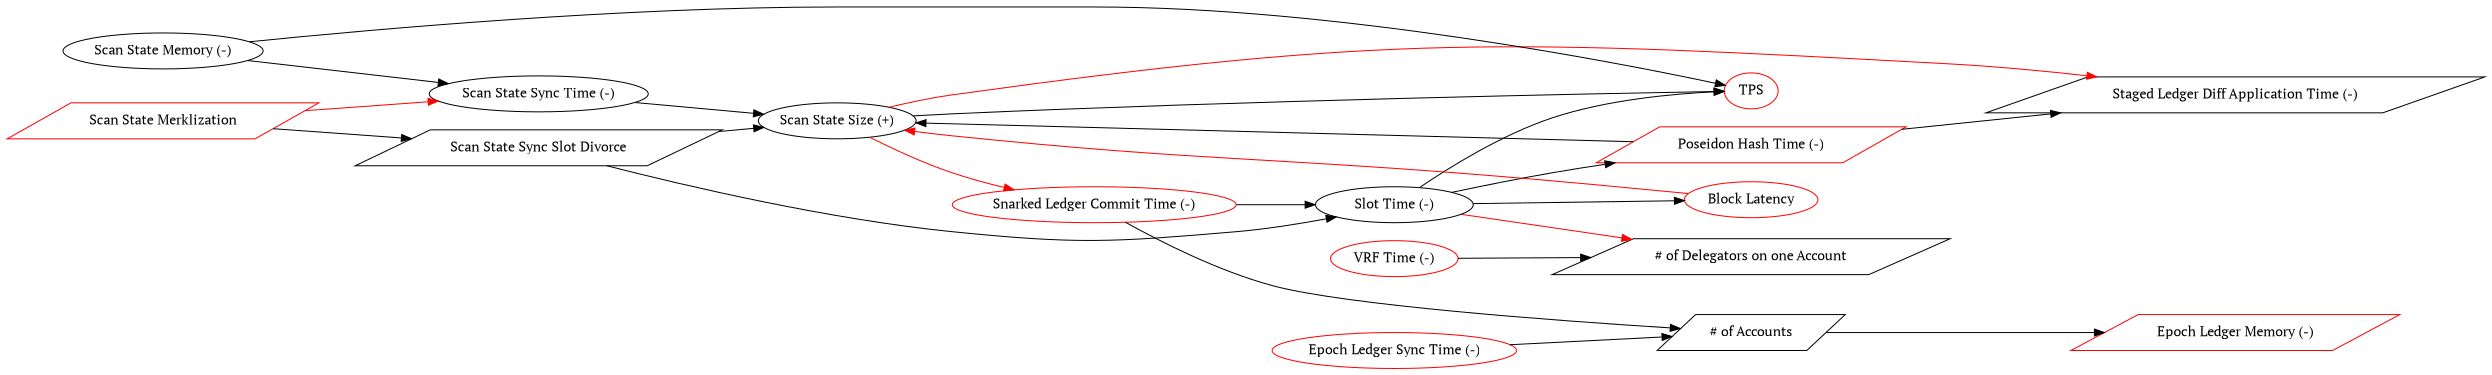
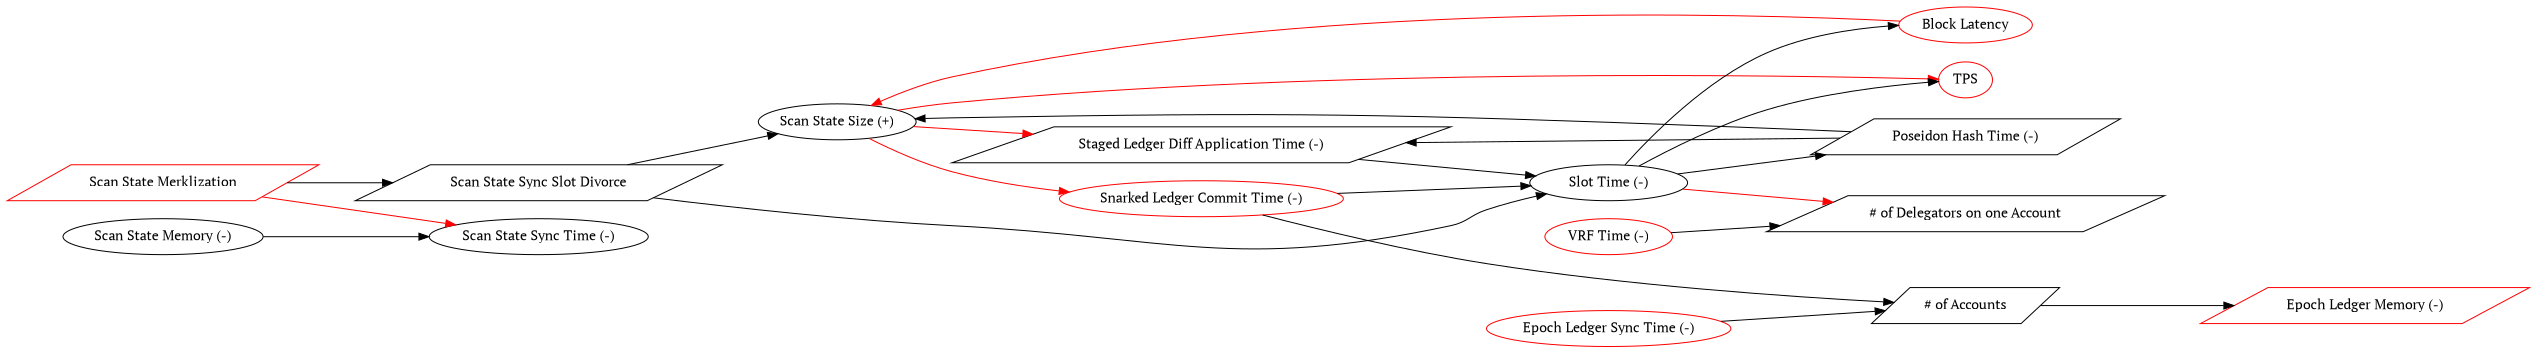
(985, 7) -> none
(1313, 101) -> (1412, 78)
(694, 108) -> none
(1751, 145) -> (1966, 137)
none -> (1442, 167)
